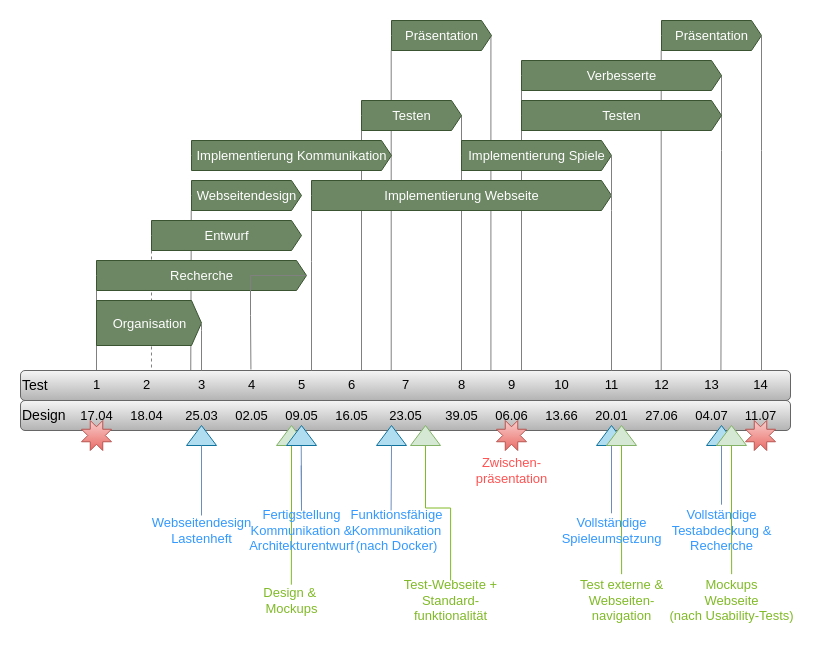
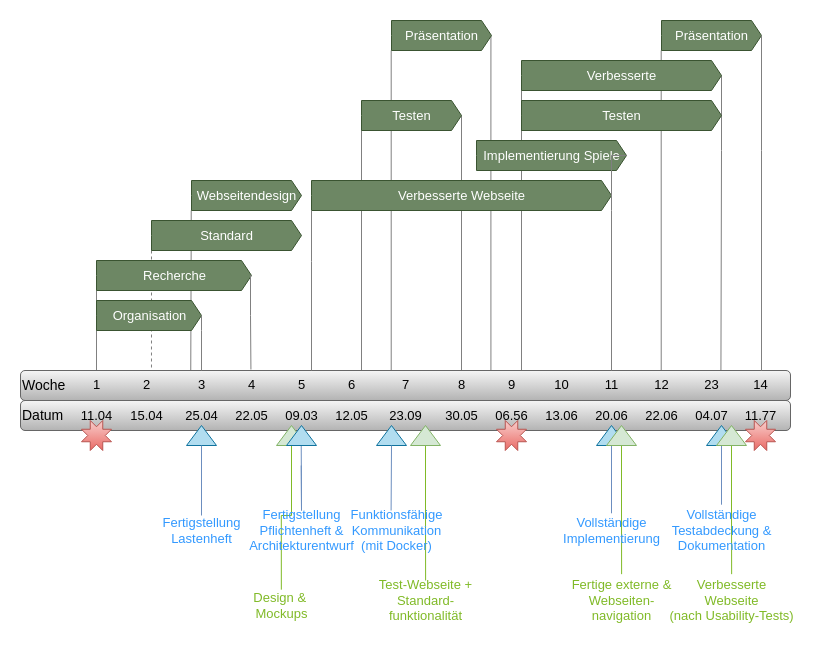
(292, 156) -> none
(537, 156) -> (552, 156)
(462, 196) -> (462, 196)
(227, 236) -> (227, 236)
(202, 276) -> (174, 276)
(149, 323) -> (149, 316)
(36, 386) -> (39, 386)
(97, 401) -> (97, 401)
(147, 401) -> (147, 401)
(202, 401) -> (202, 401)
(252, 401) -> (252, 401)
(302, 401) -> (302, 401)
(352, 401) -> (352, 401)
(406, 401) -> (406, 401)
(462, 401) -> (462, 401)
(512, 401) -> (512, 401)
(562, 401) -> (562, 401)
(612, 401) -> (612, 401)
(662, 401) -> (662, 401)
(712, 401) -> (712, 401)
(761, 401) -> (761, 401)
(41, 416) -> (39, 416)
(512, 471) -> none
(202, 531) -> (202, 531)
(302, 531) -> (302, 531)
(397, 531) -> (397, 531)
(612, 531) -> (612, 531)
(722, 531) -> (722, 531)
(292, 601) -> (282, 606)
(451, 601) -> (426, 601)
(622, 601) -> (622, 601)
(732, 601) -> (732, 601)
